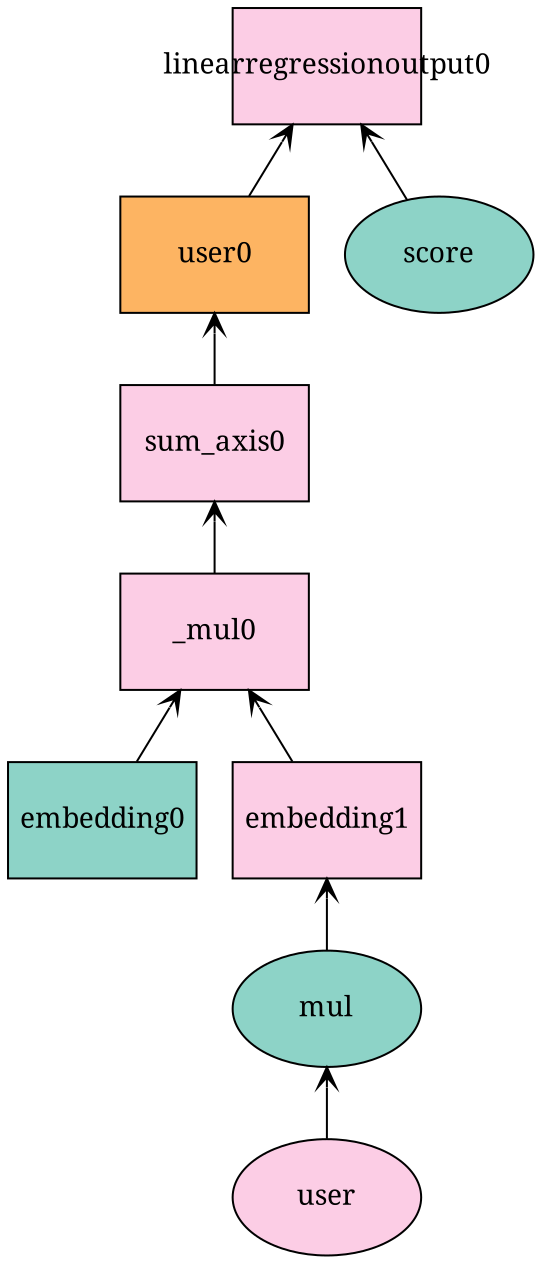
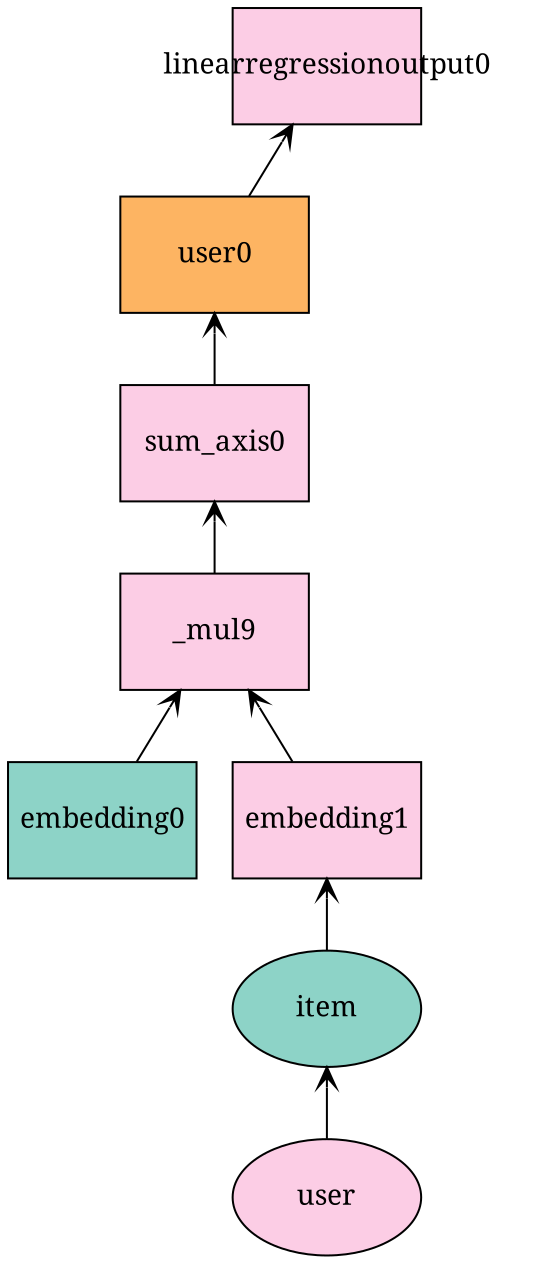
(439, 255) -> none
(215, 632) -> (215, 632)
(327, 1009) -> (327, 1009)
